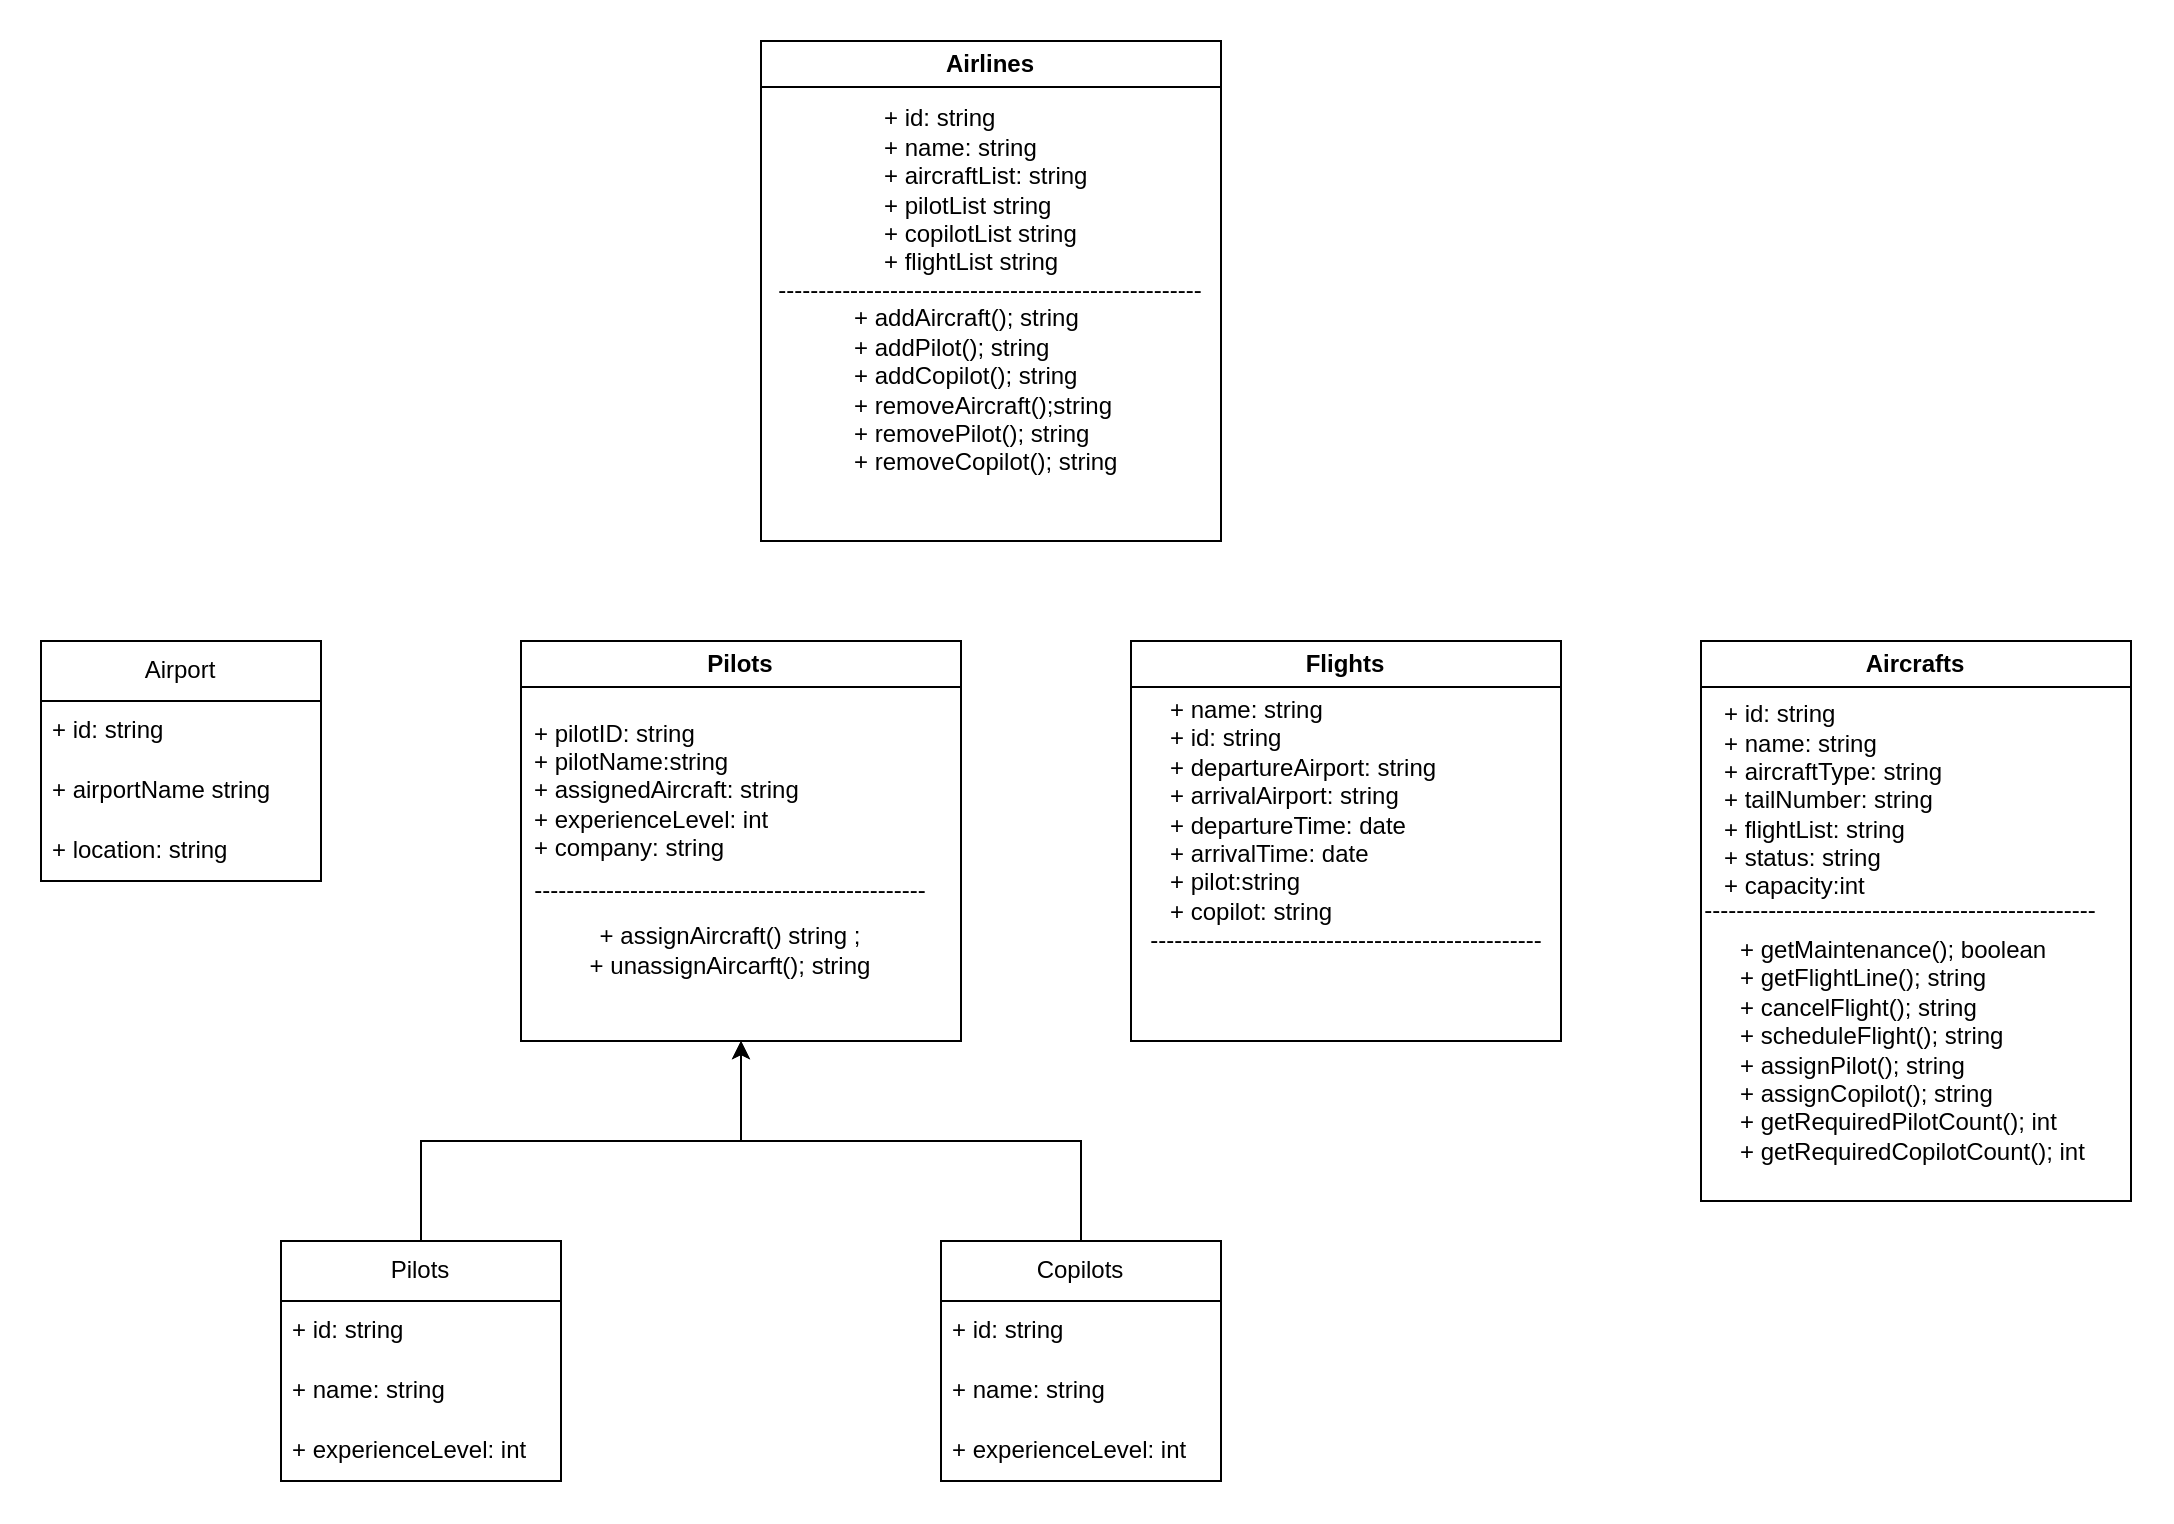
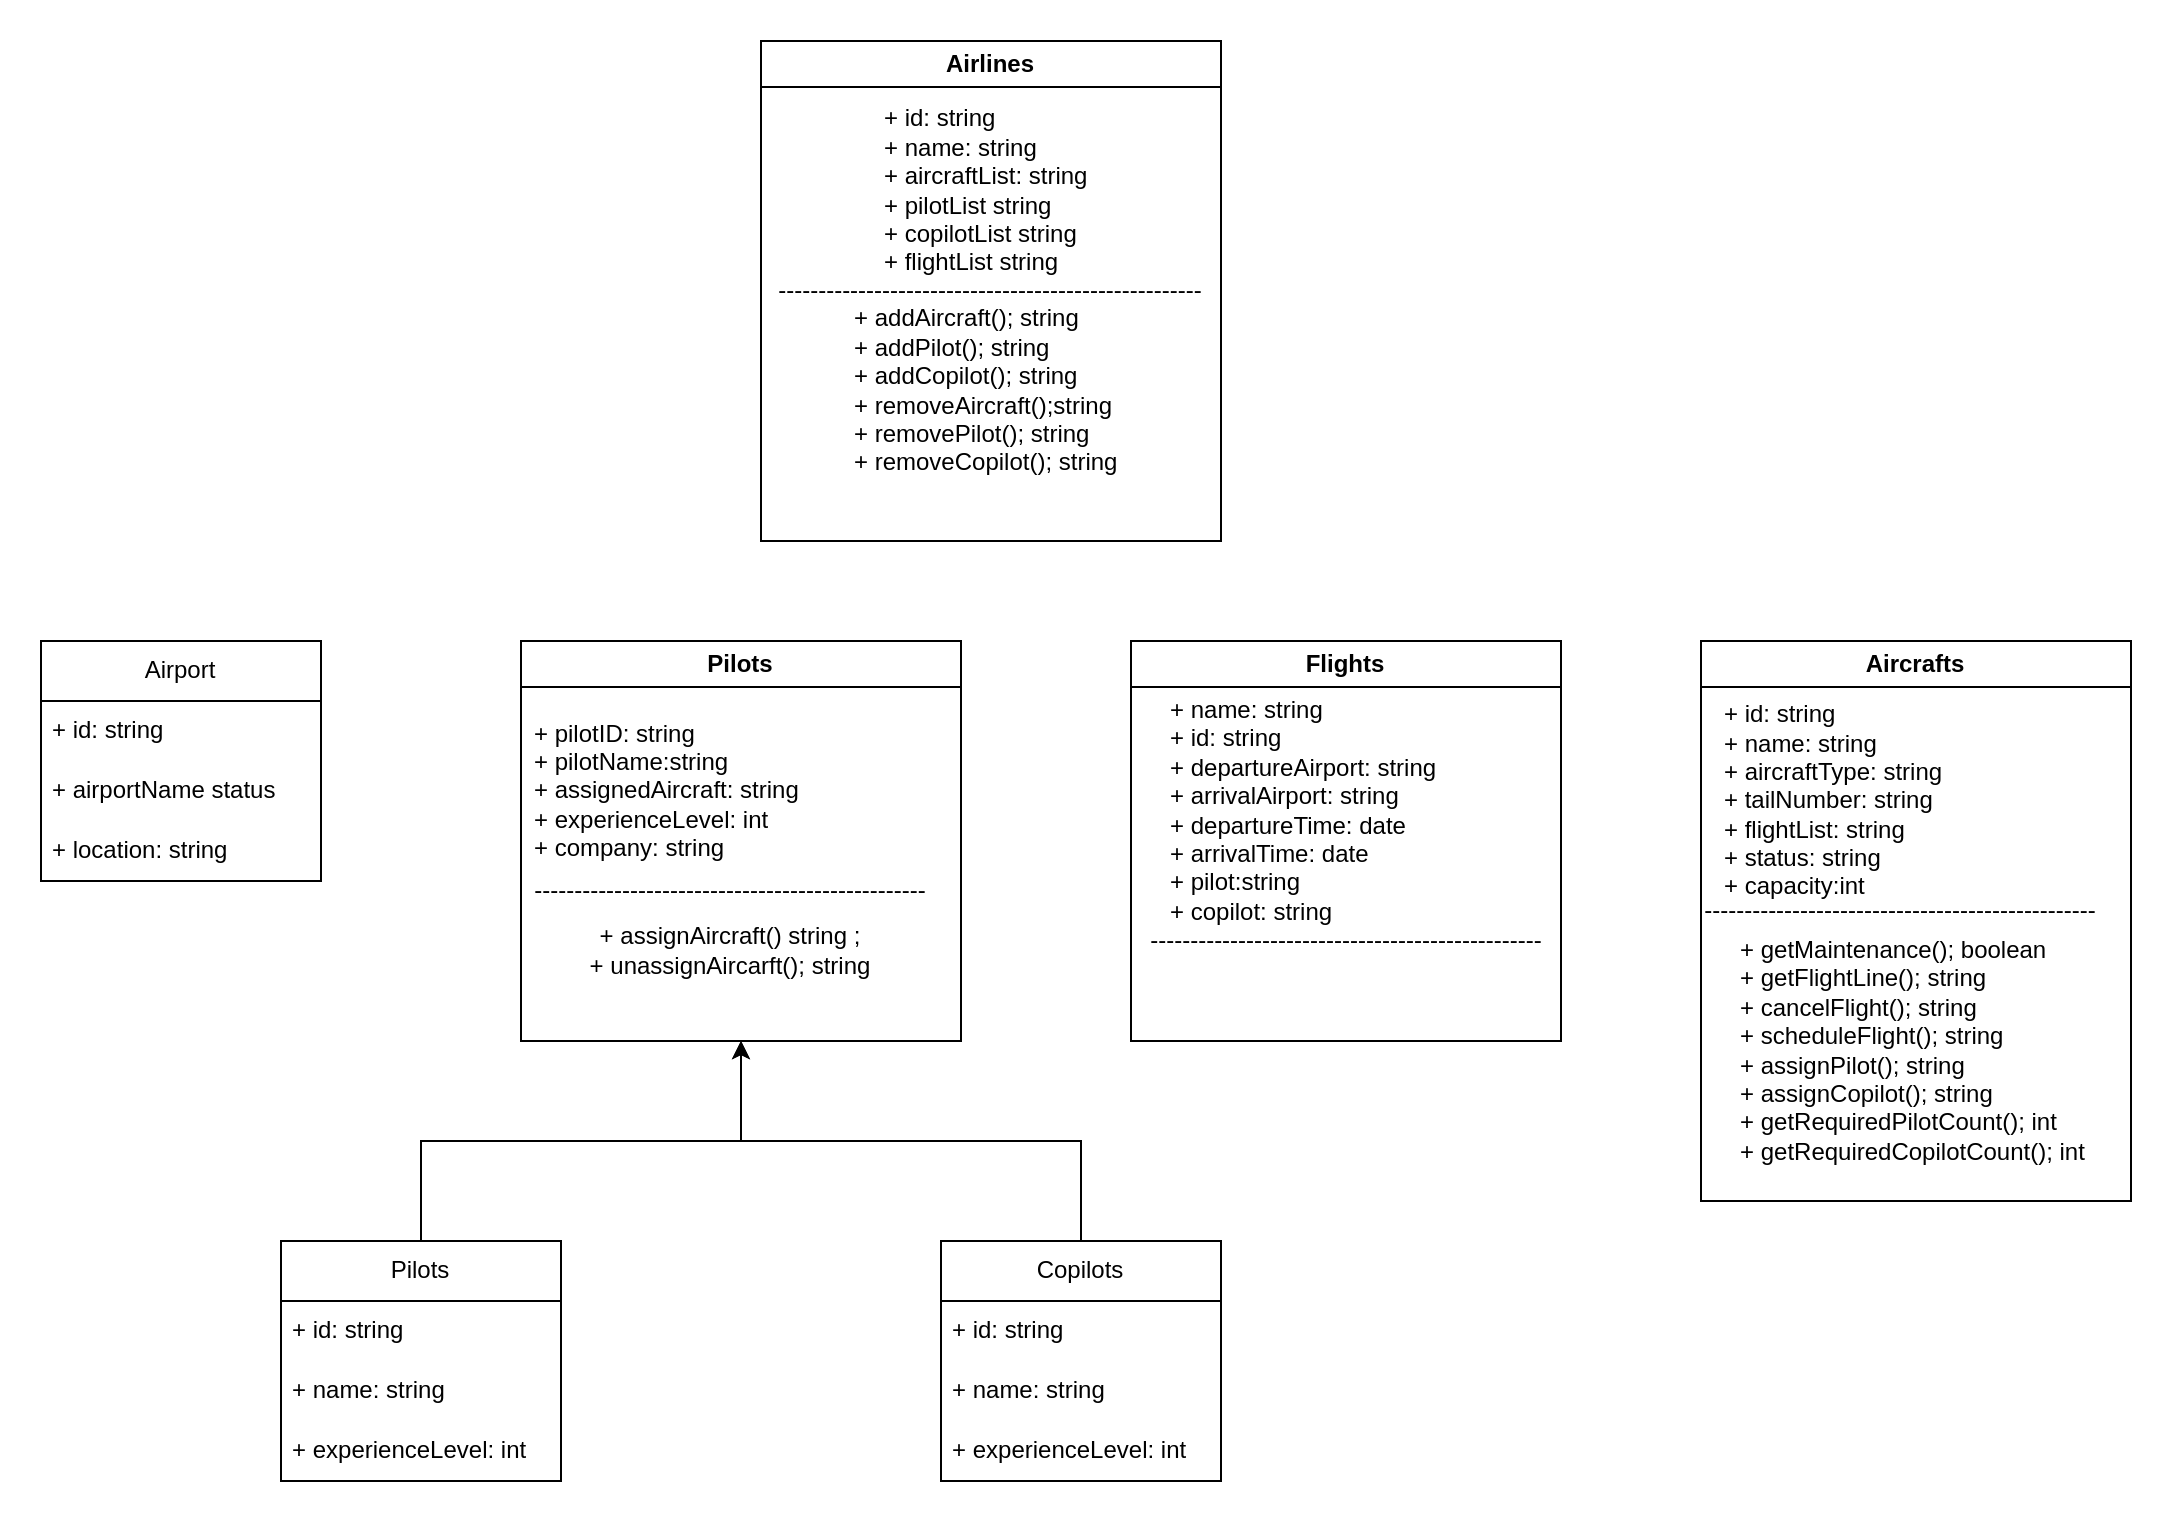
(175, 791) -> (178, 791)
